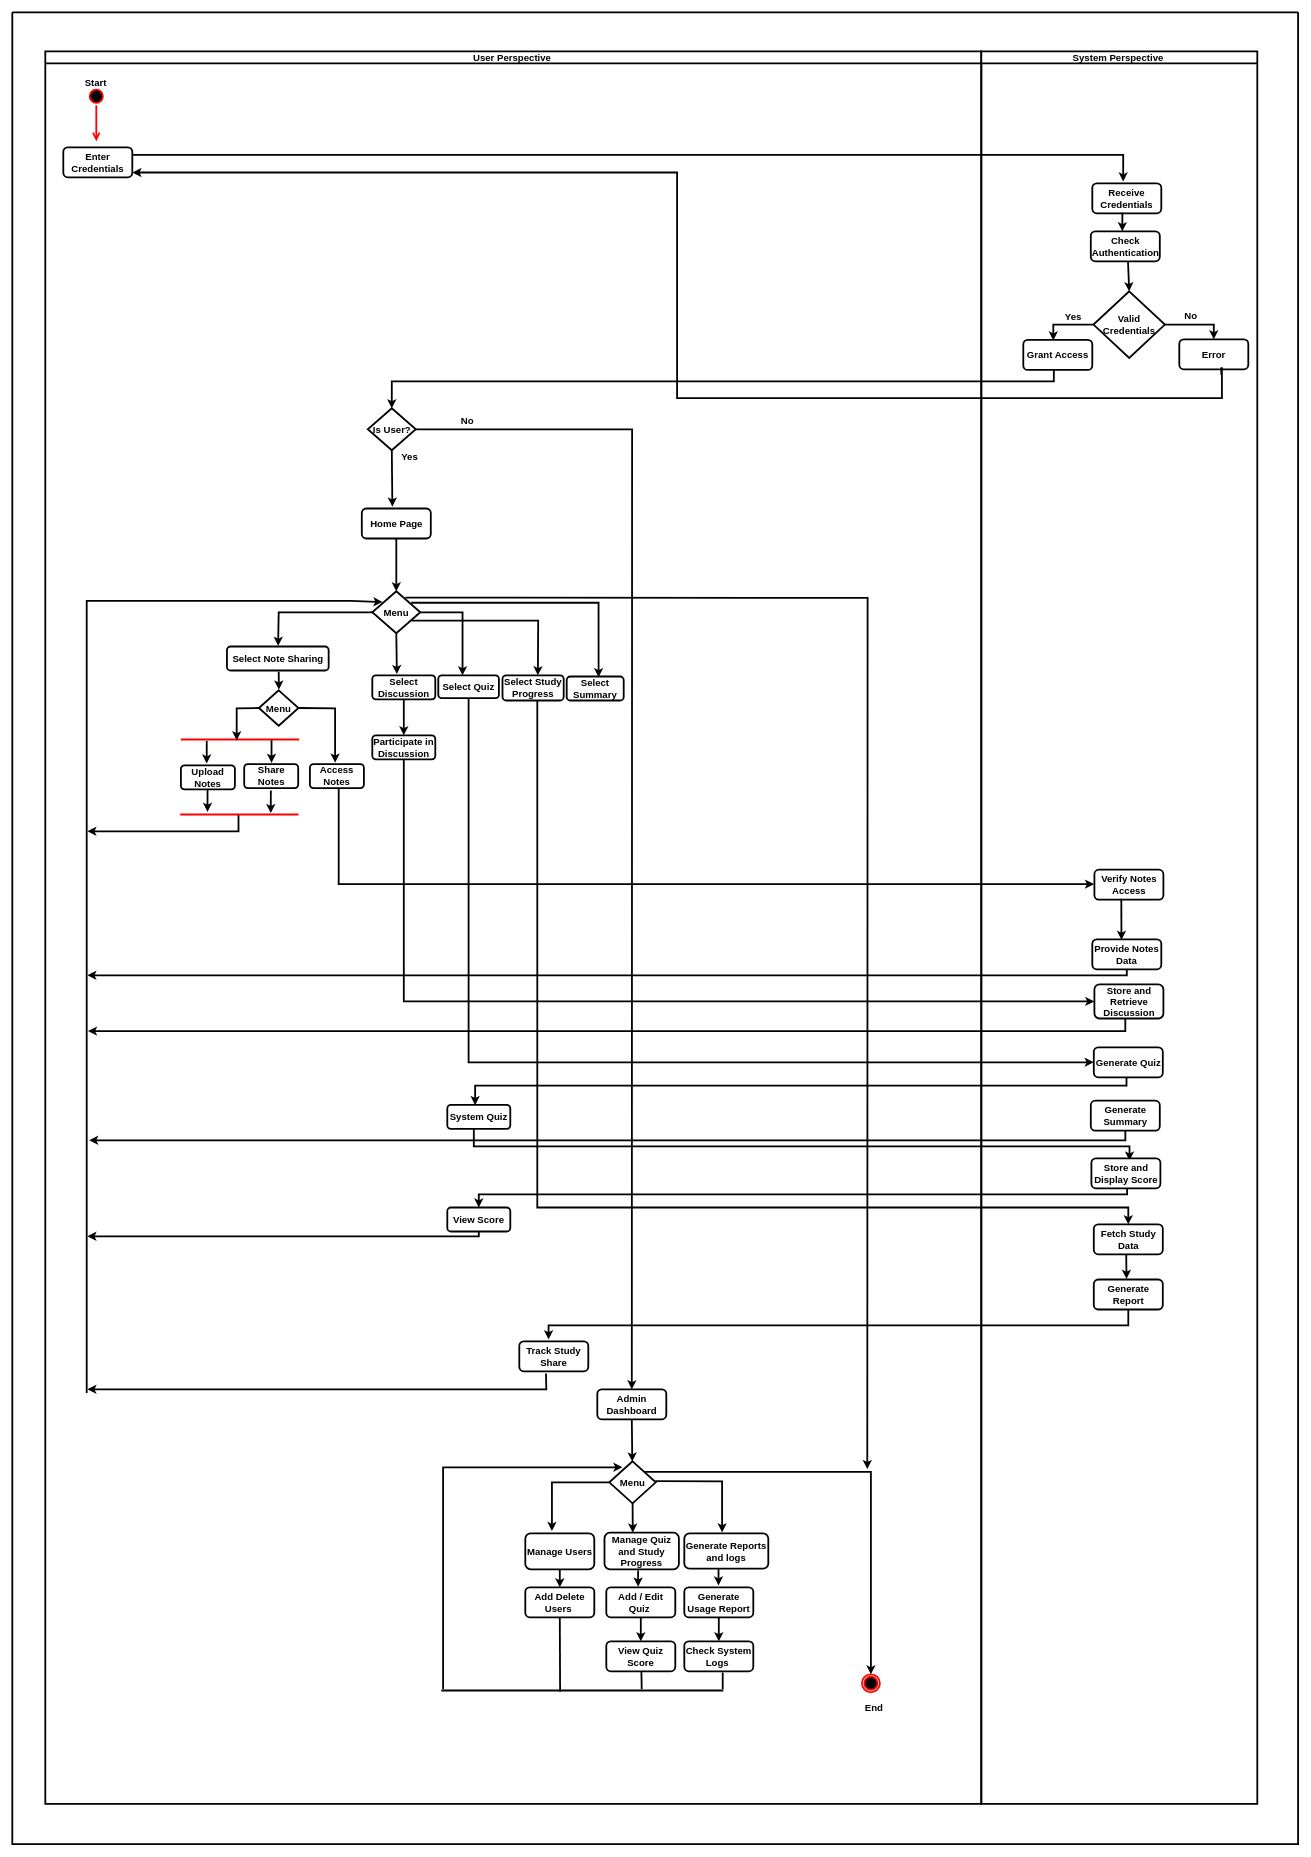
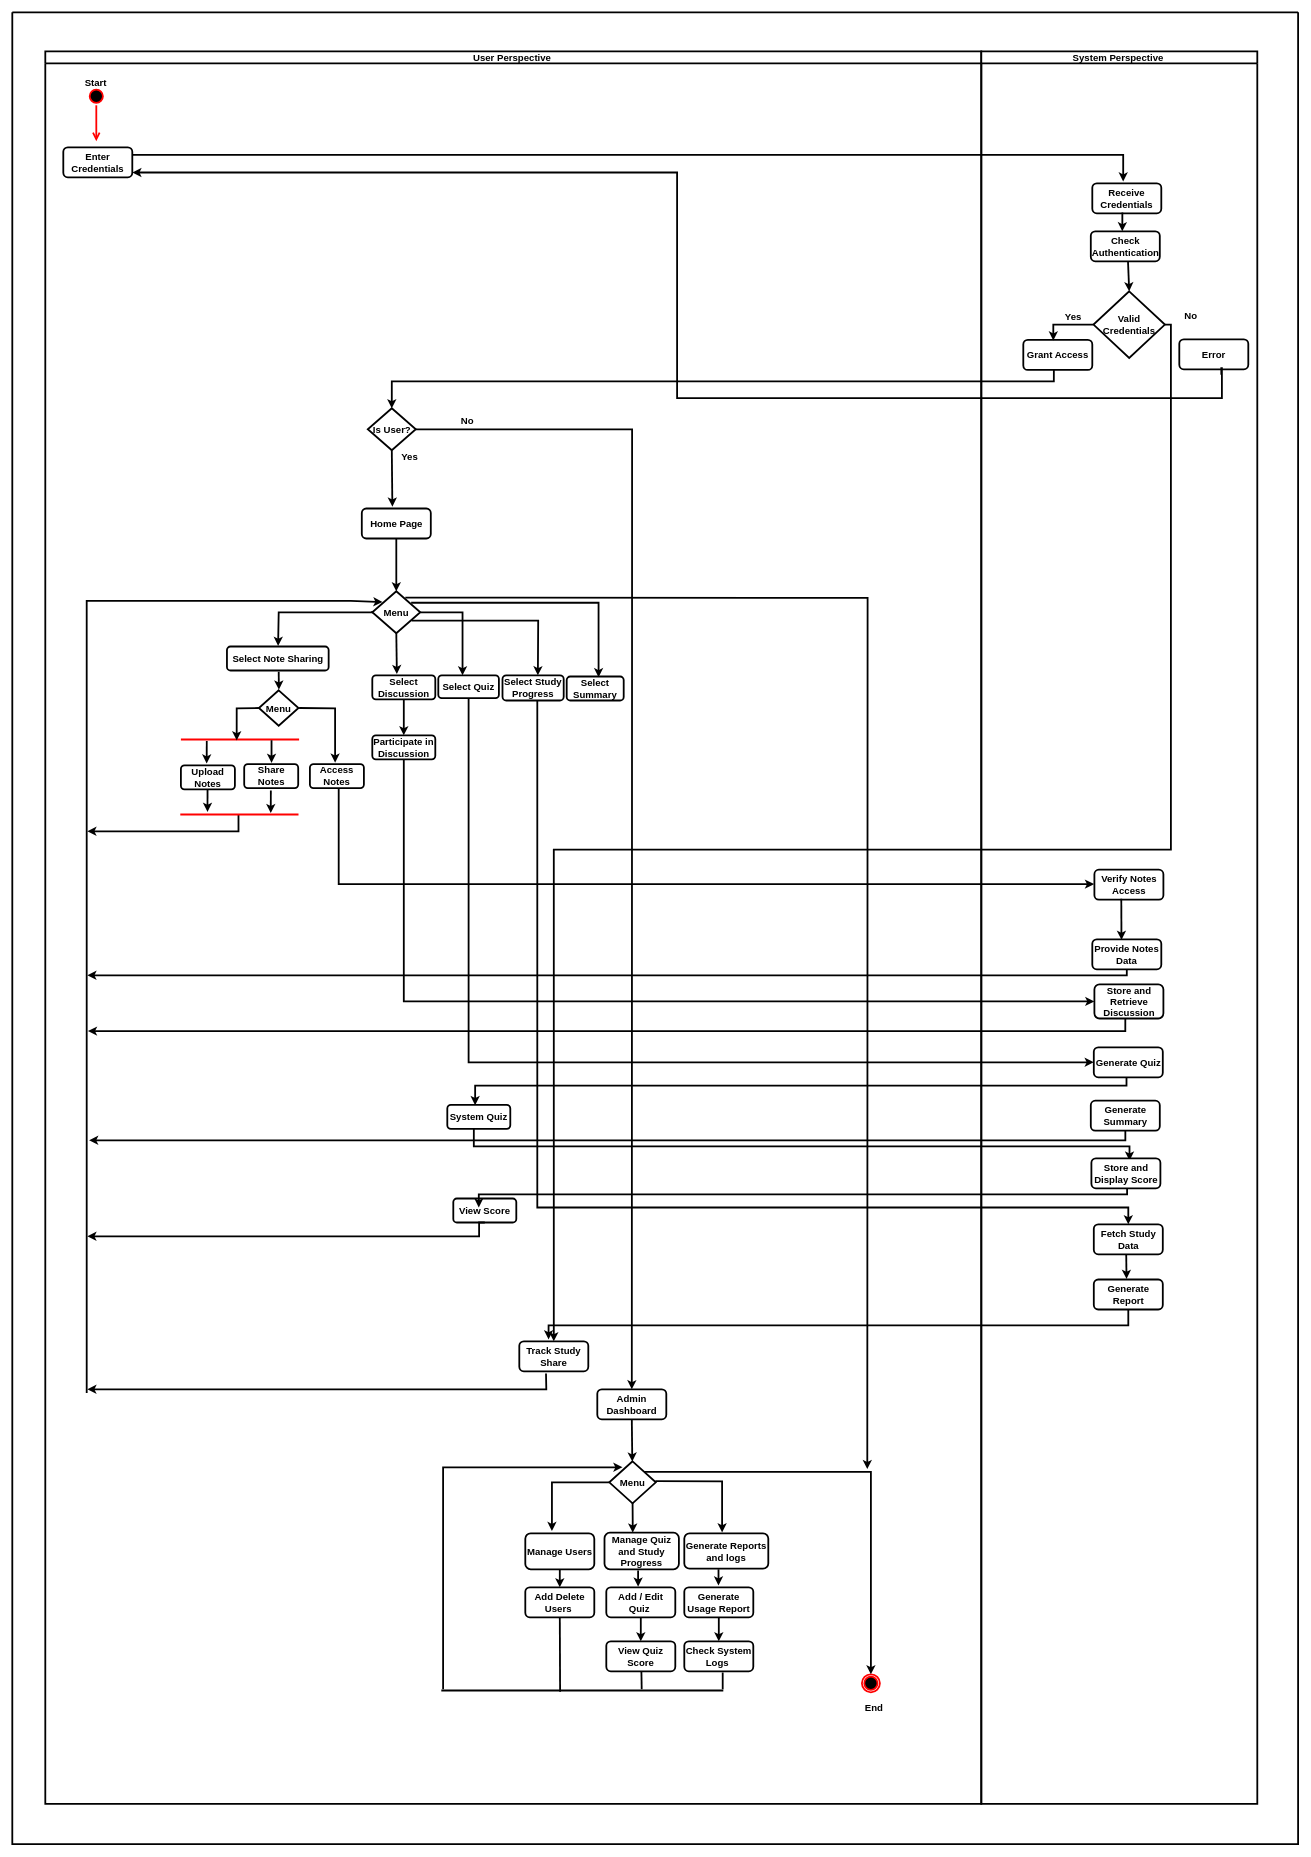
(1194, 325) -> (884, 850)
(479, 1220) -> (485, 1211)
